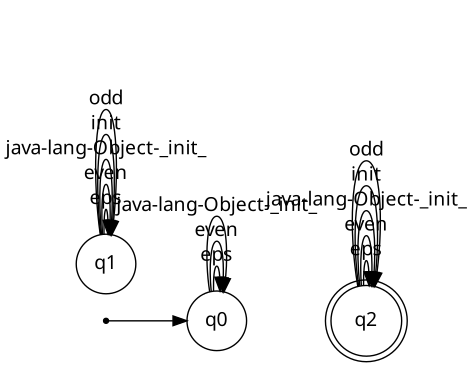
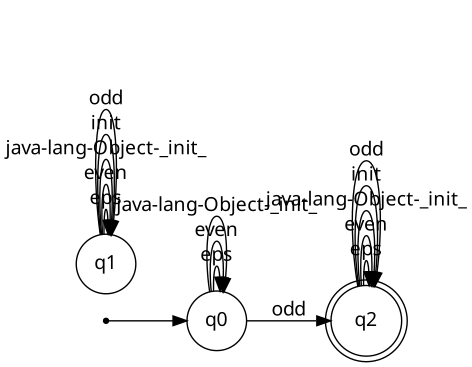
none -> (282, 321)
